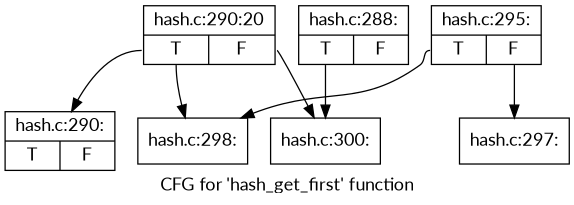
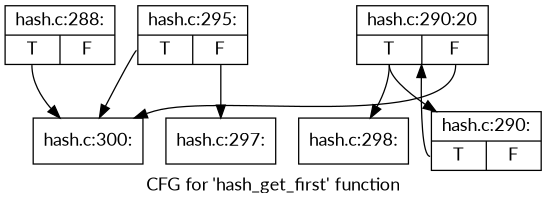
(348, 94) -> (120, 78)
none -> (422, 118)
